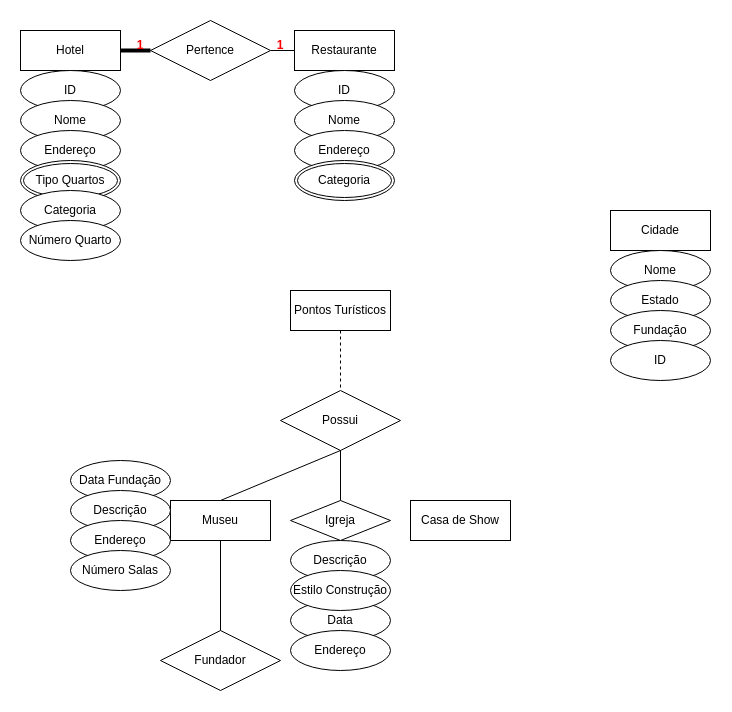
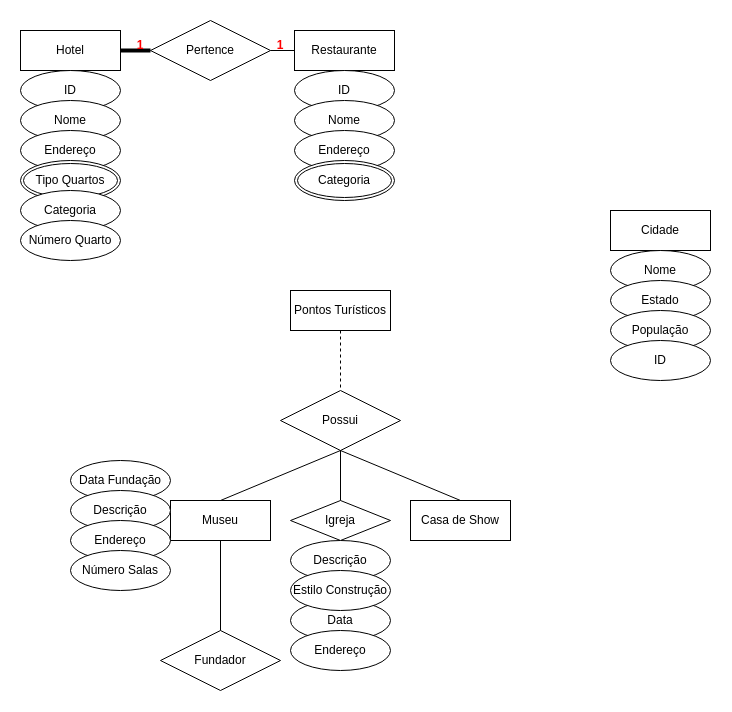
(661, 331) -> (661, 331)
none -> (401, 476)
